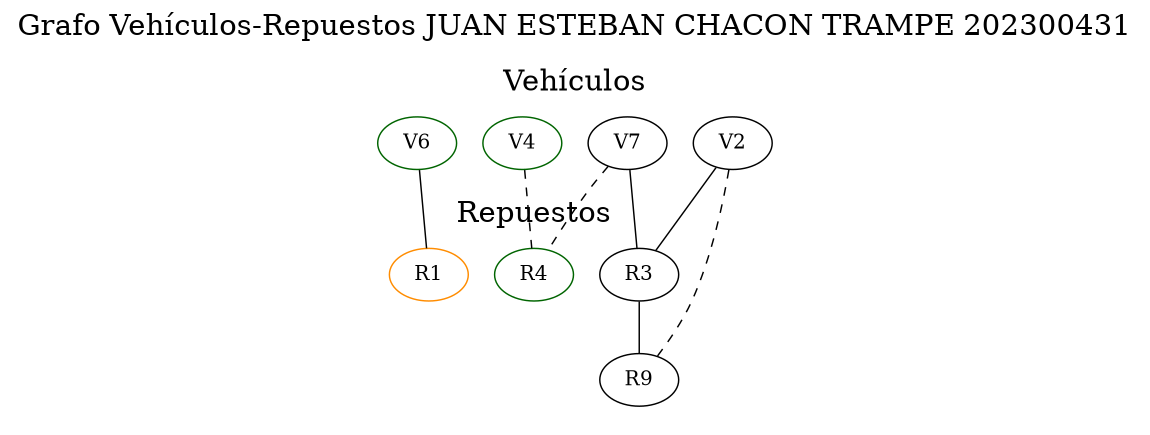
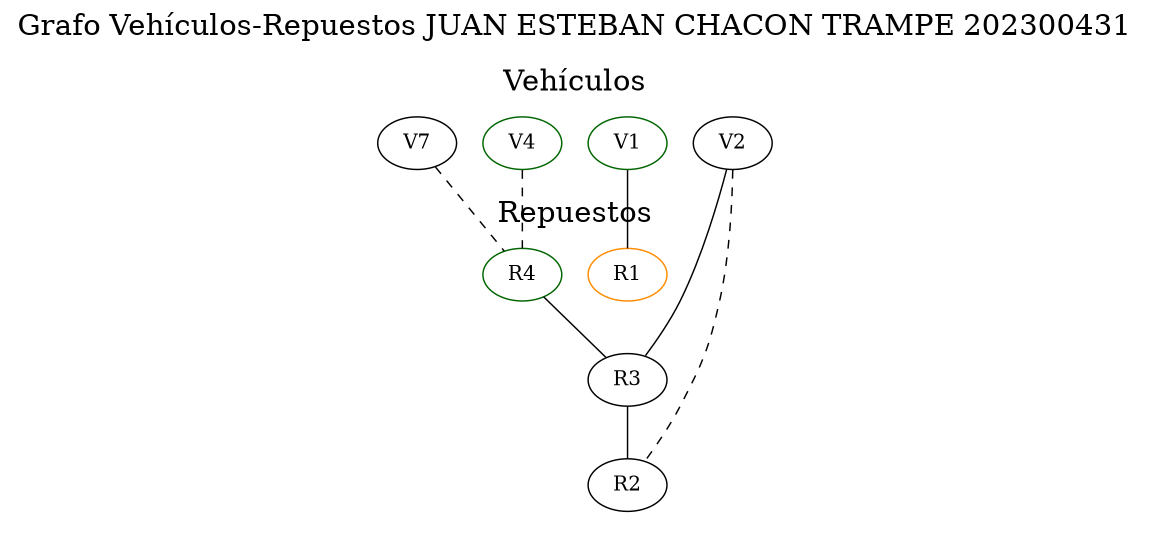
(417, 143) -> (628, 143)
(633, 209) -> (575, 327)
(639, 380) -> (628, 485)
